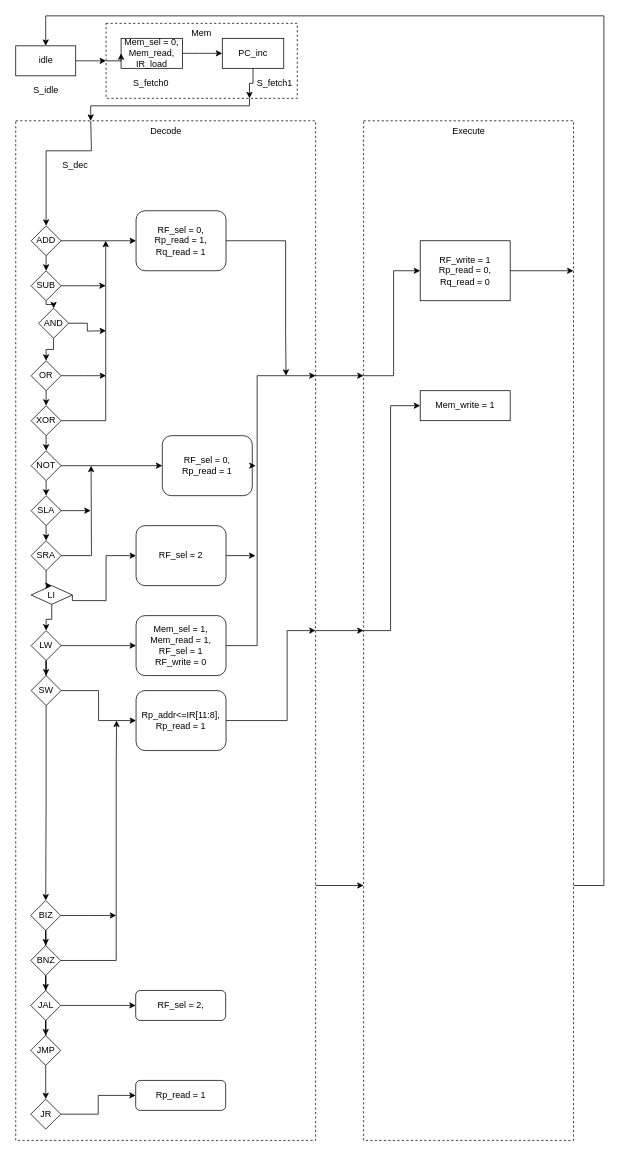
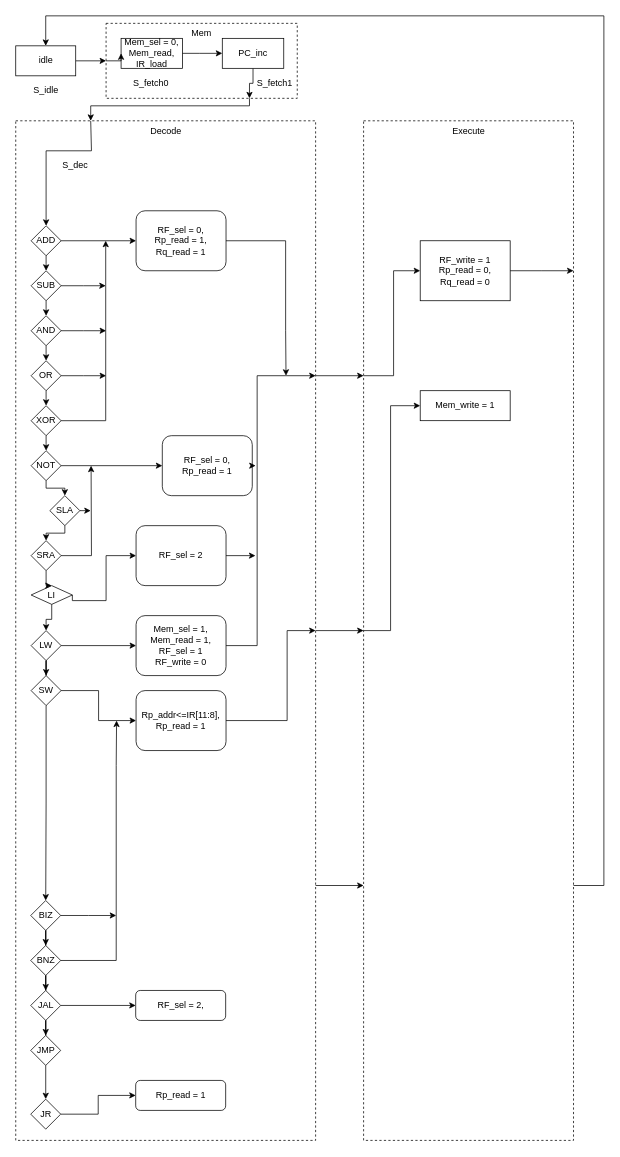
(54, 323) -> (46, 330)
(46, 510) -> (65, 510)
